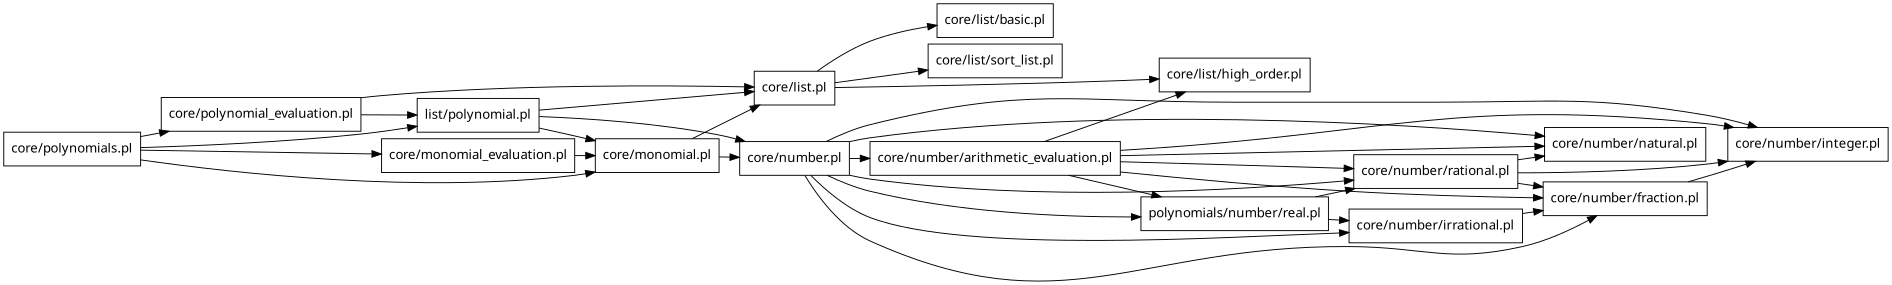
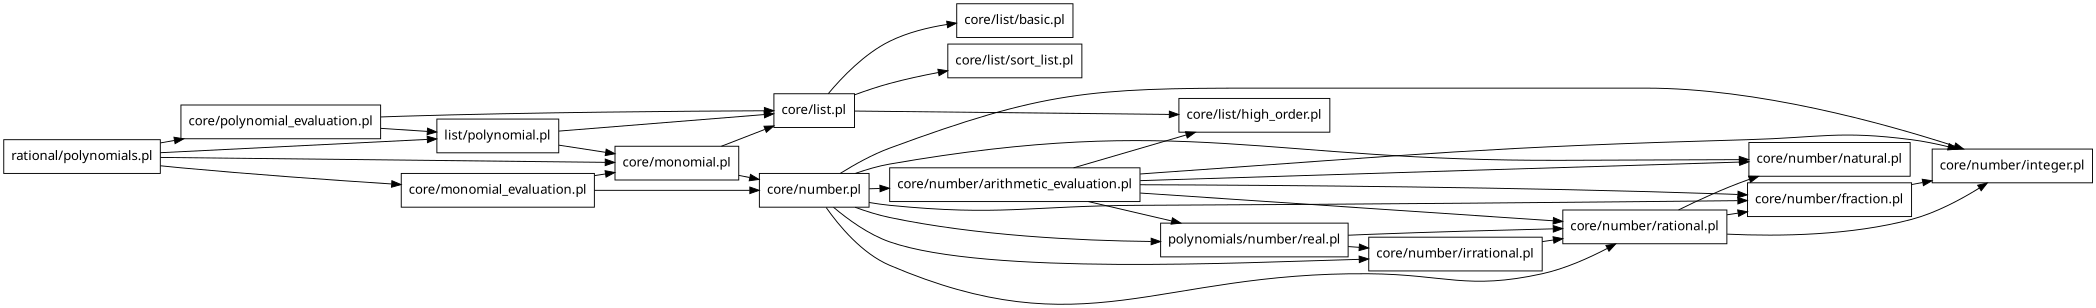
(638, 123) -> (672, 190)
(72, 149) -> (82, 157)
(1528, 213) -> (1548, 241)
